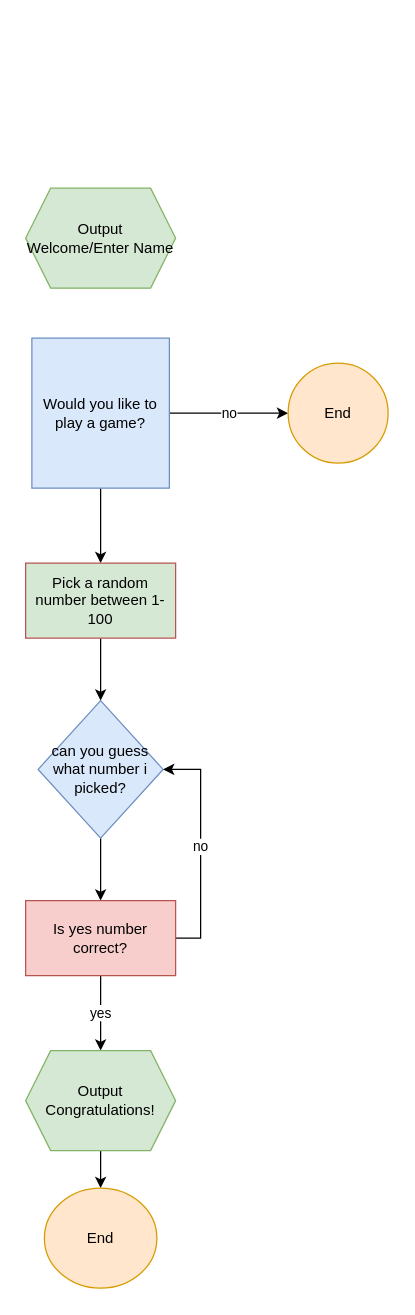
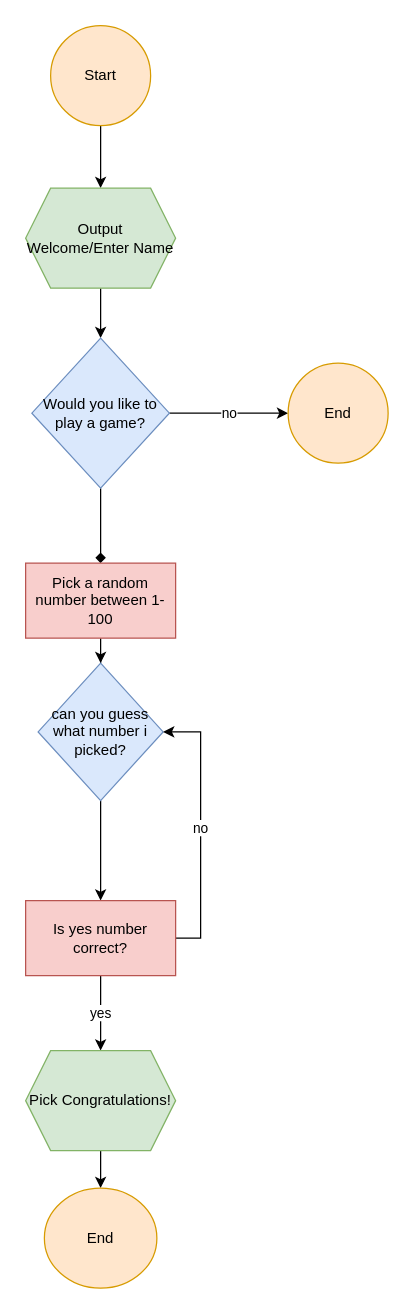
none -> (101, 76)
none -> (101, 153)
none -> (101, 309)
(101, 413) -> (101, 413)
(101, 553) -> (101, 552)
(101, 601) -> (101, 601)
(101, 769) -> (101, 732)
(101, 1101) -> (101, 1101)
